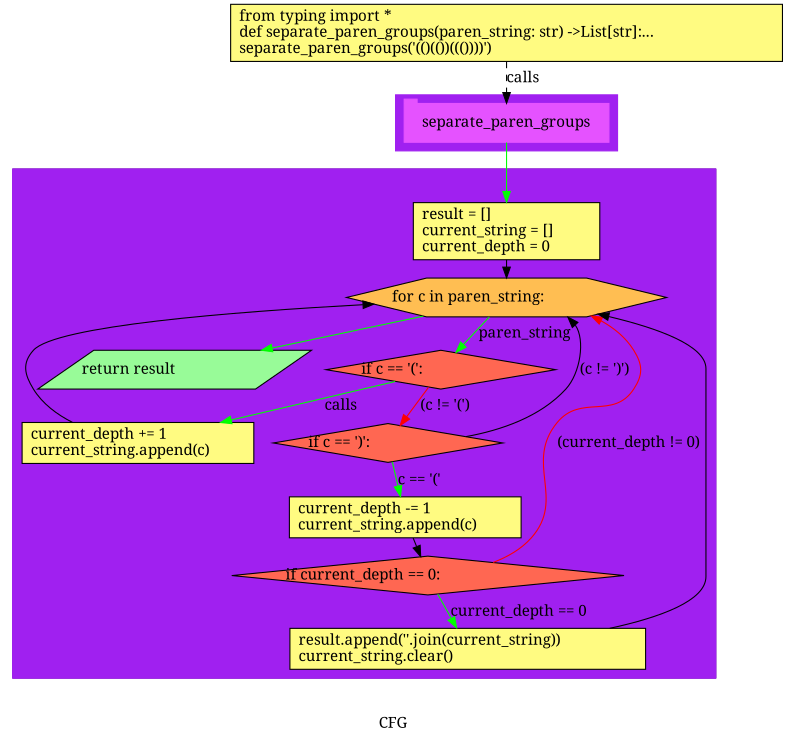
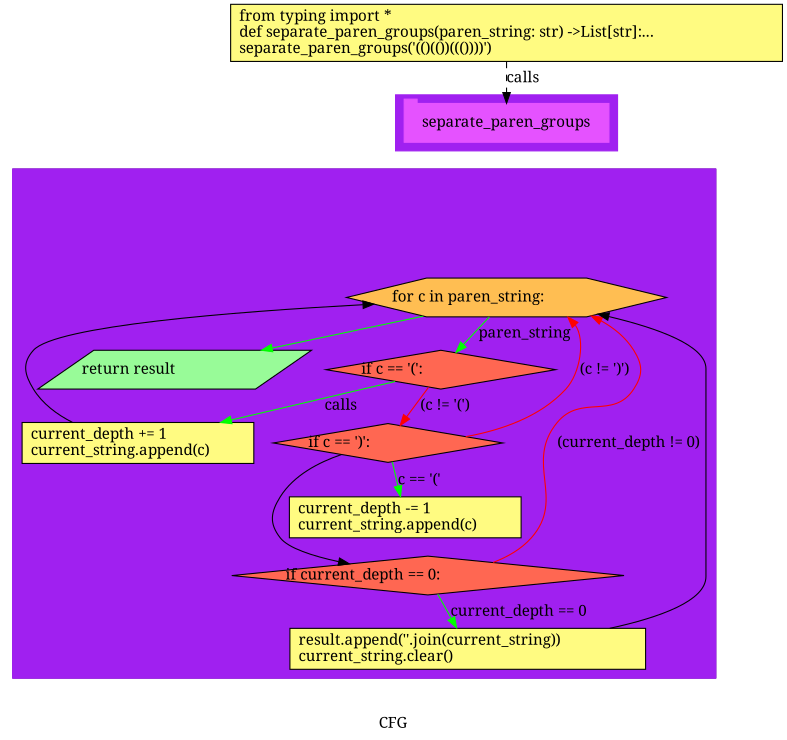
(507, 231) -> none
(549, 404) -> (549, 404)
(415, 542) -> (273, 512)
